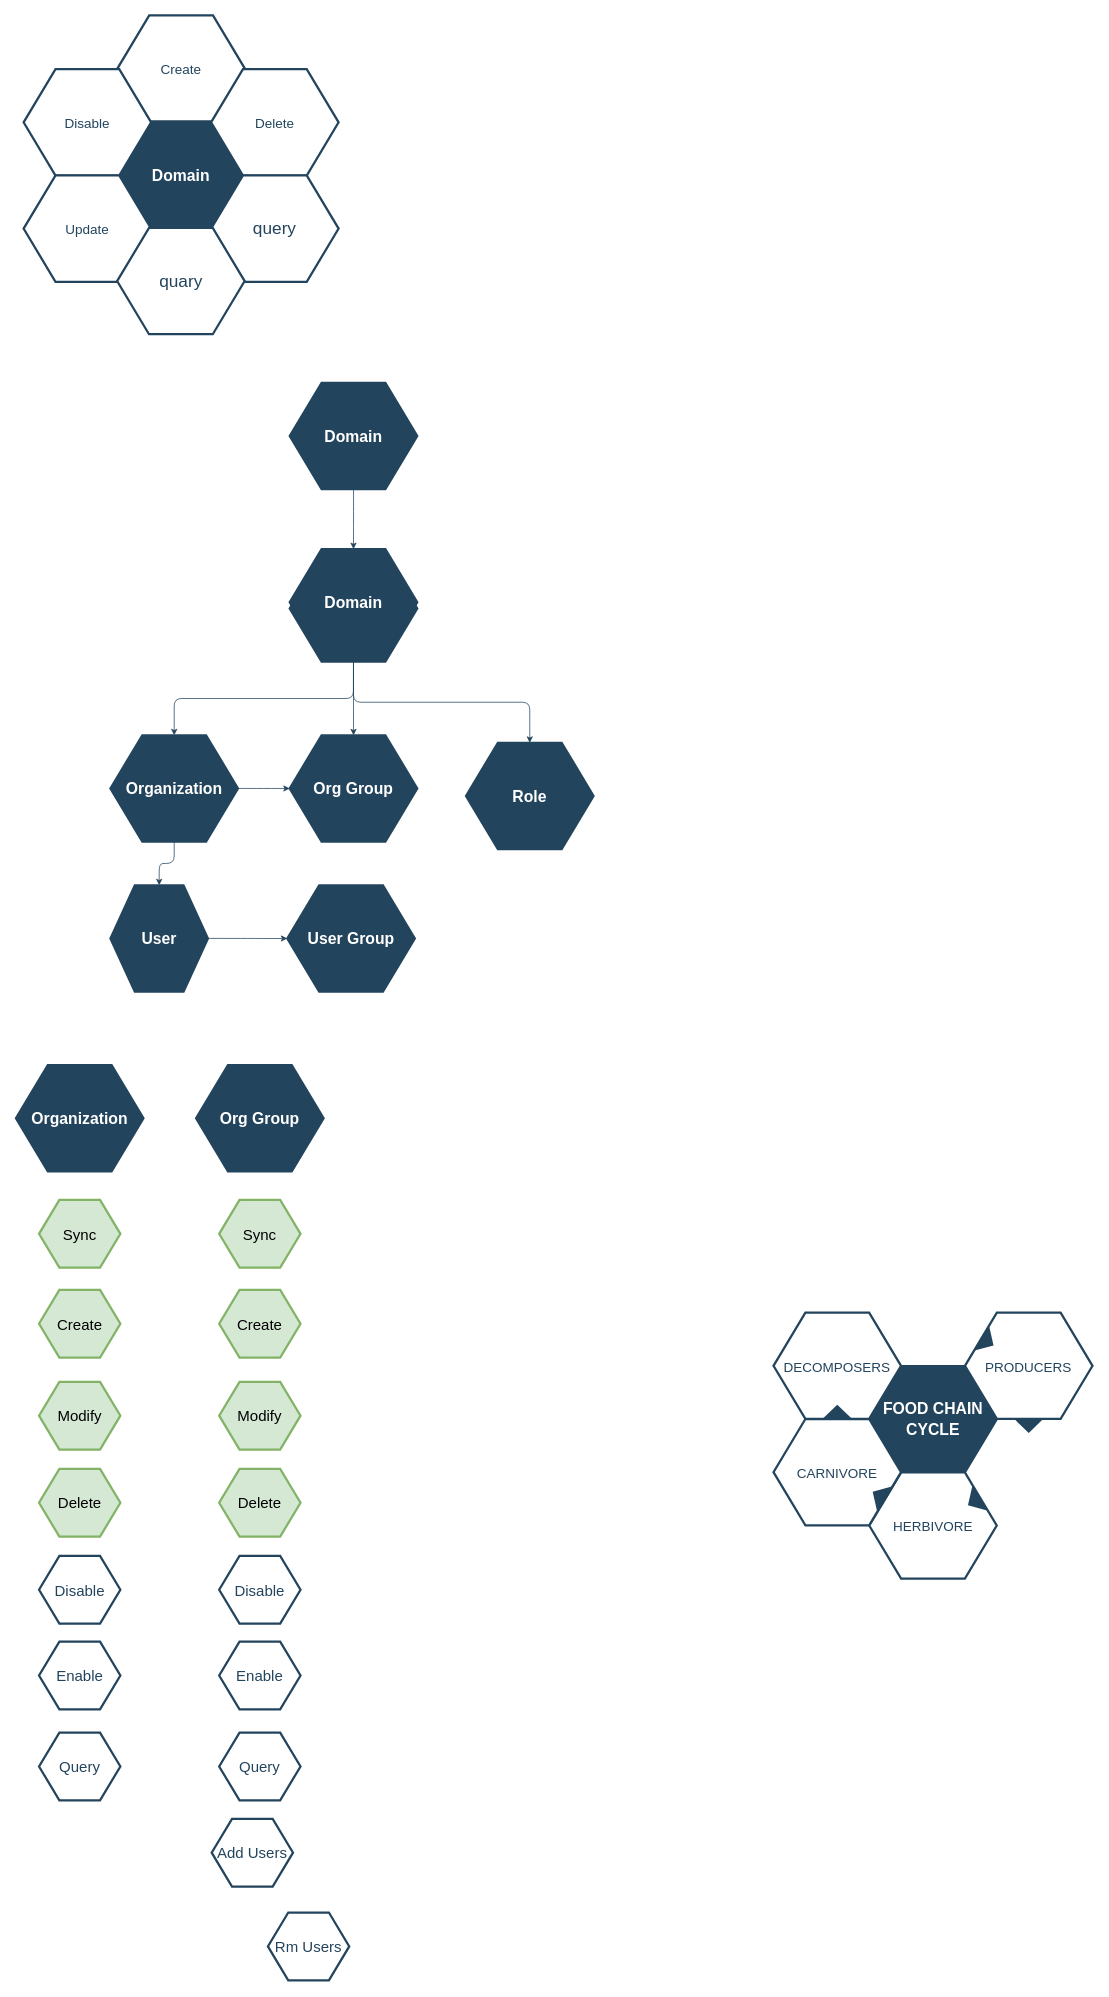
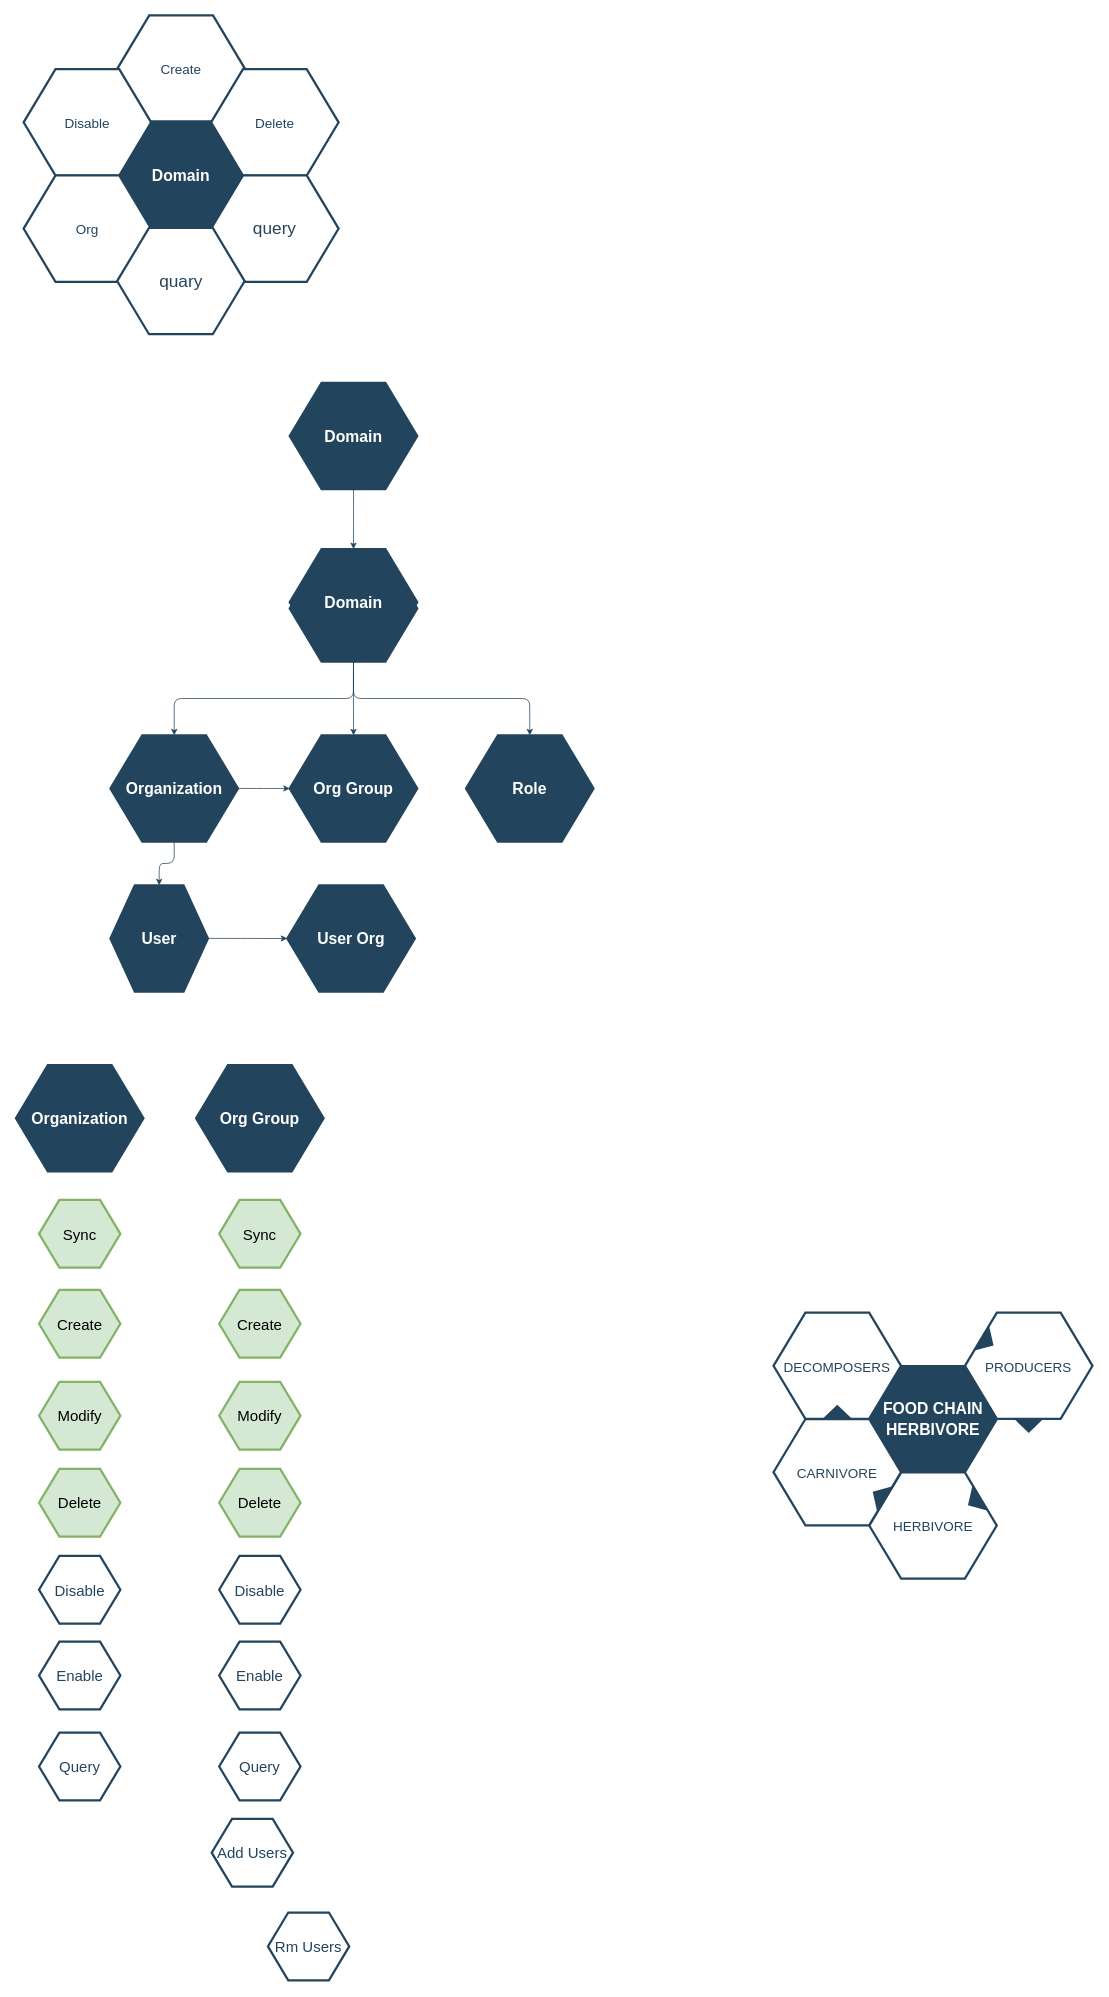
(87, 228) -> (87, 228)
(530, 796) -> (530, 789)
(351, 939) -> (351, 939)
(933, 1419) -> (933, 1419)
